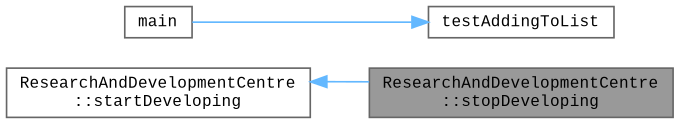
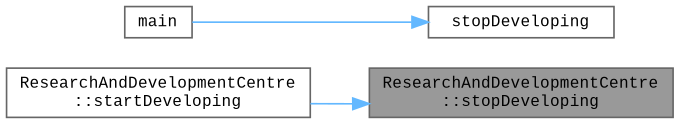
(521, 22) -> (521, 22)
(348, 82) -> (332, 104)
